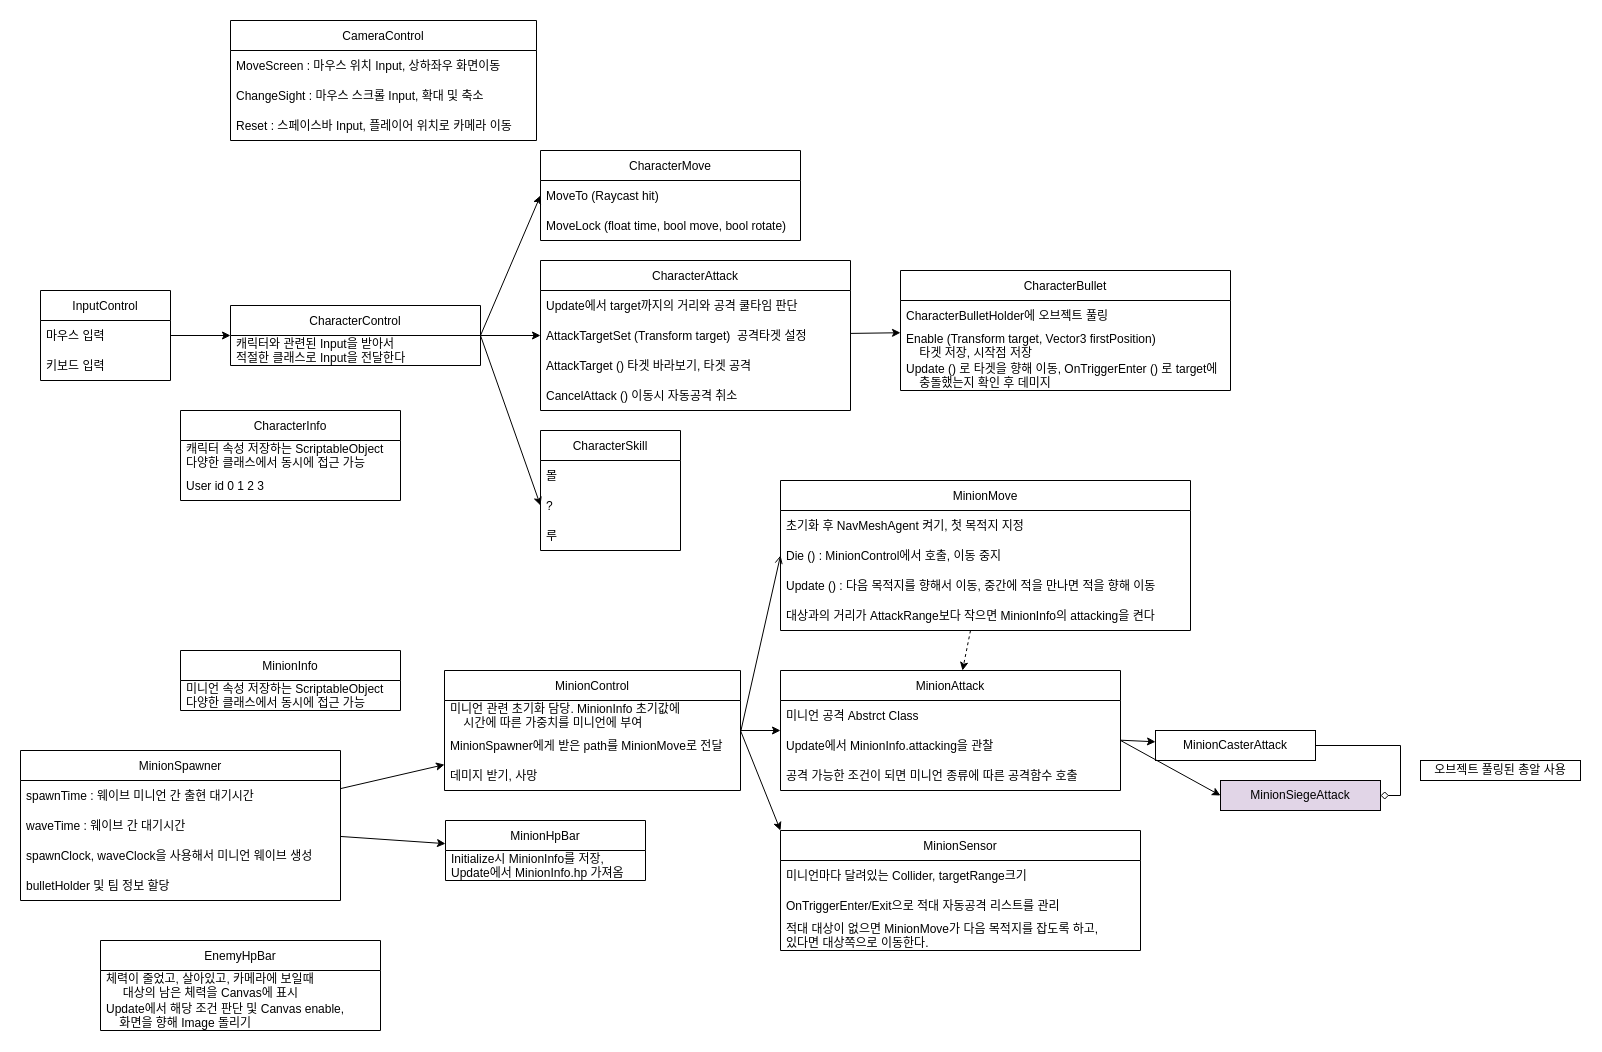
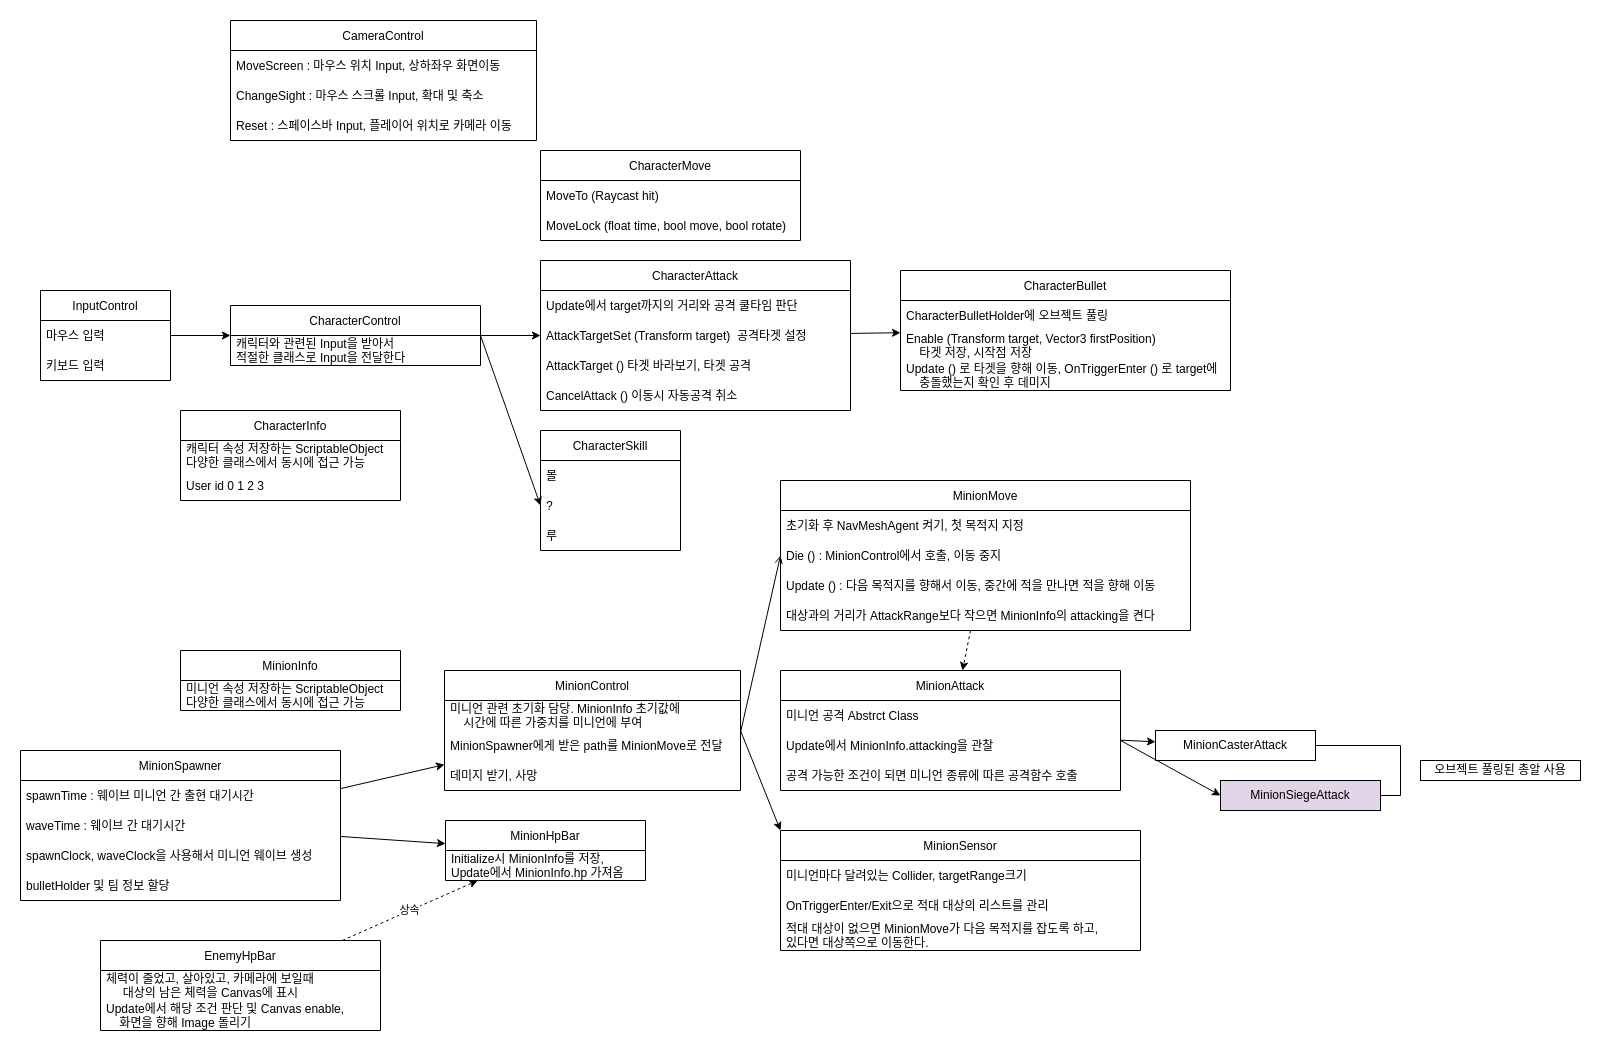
(510, 267) -> none
(758, 731) -> none
(1389, 796) -> (1385, 796)
(938, 906) -> (932, 906)
none -> (407, 912)
